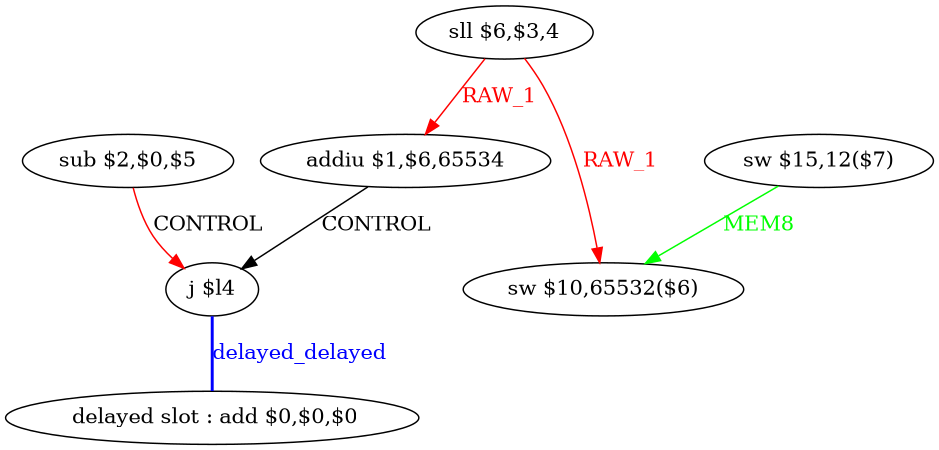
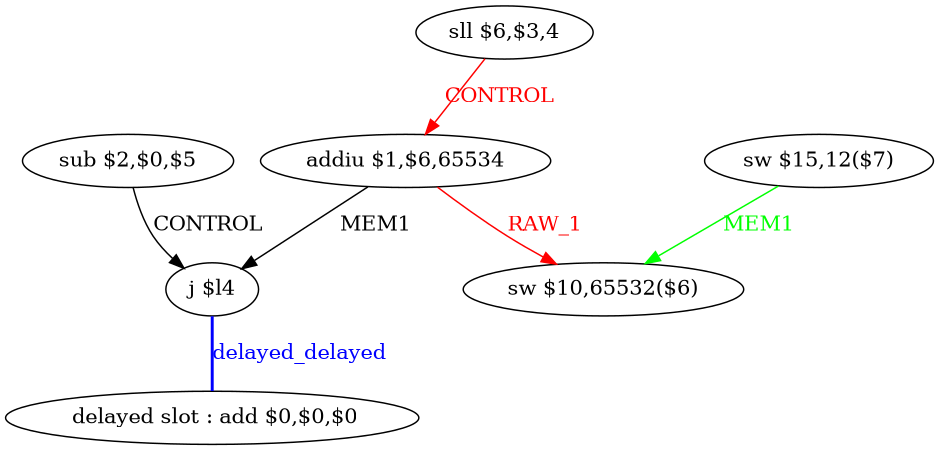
(499, 97) -> (499, 97)
(571, 149) -> (489, 224)
(376, 225) -> (376, 225)
(759, 225) -> (759, 225)
(147, 226) -> (147, 226)
